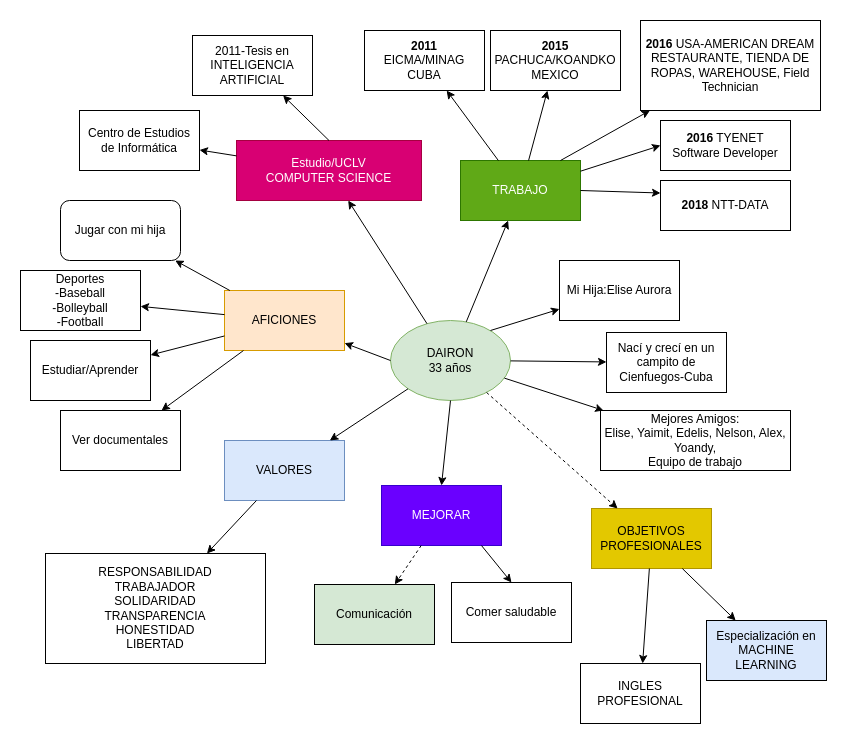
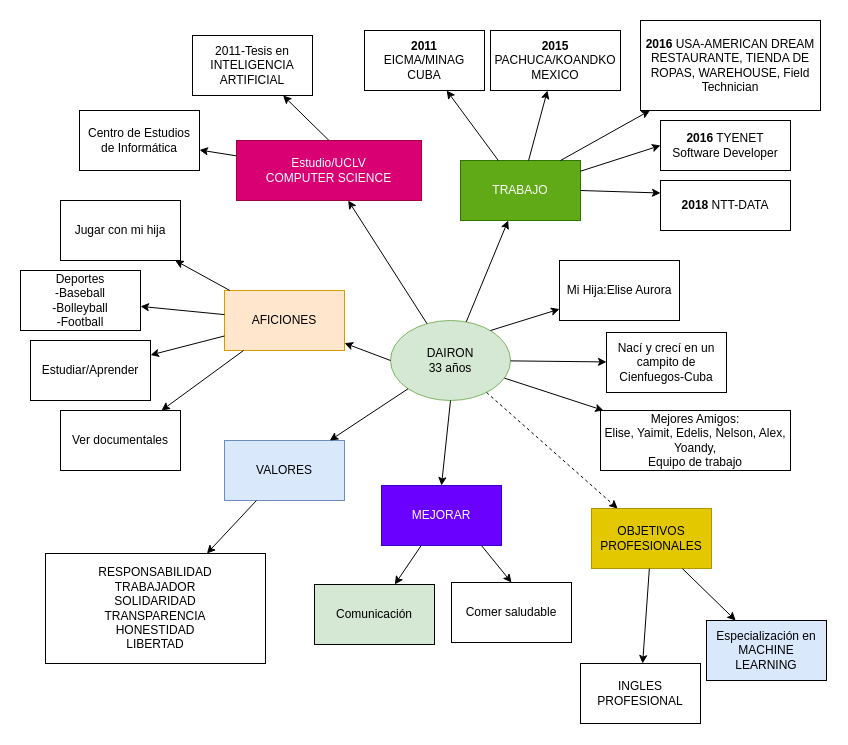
(121, 231) -> (121, 231)
(411, 561) -> (411, 561)
